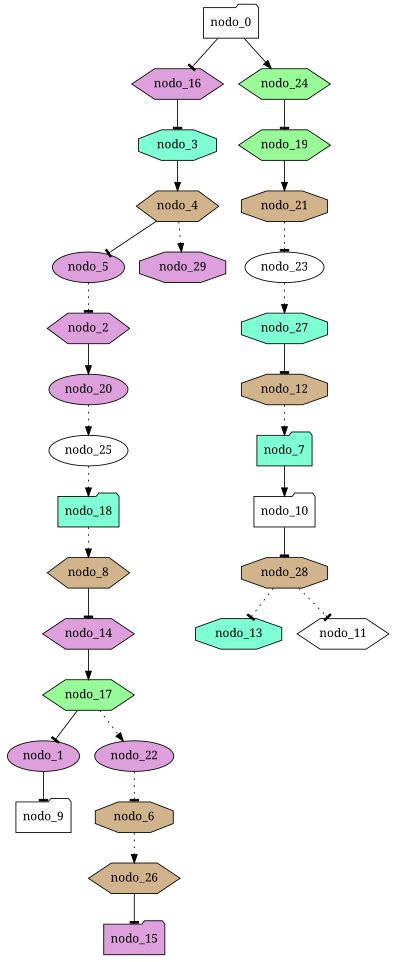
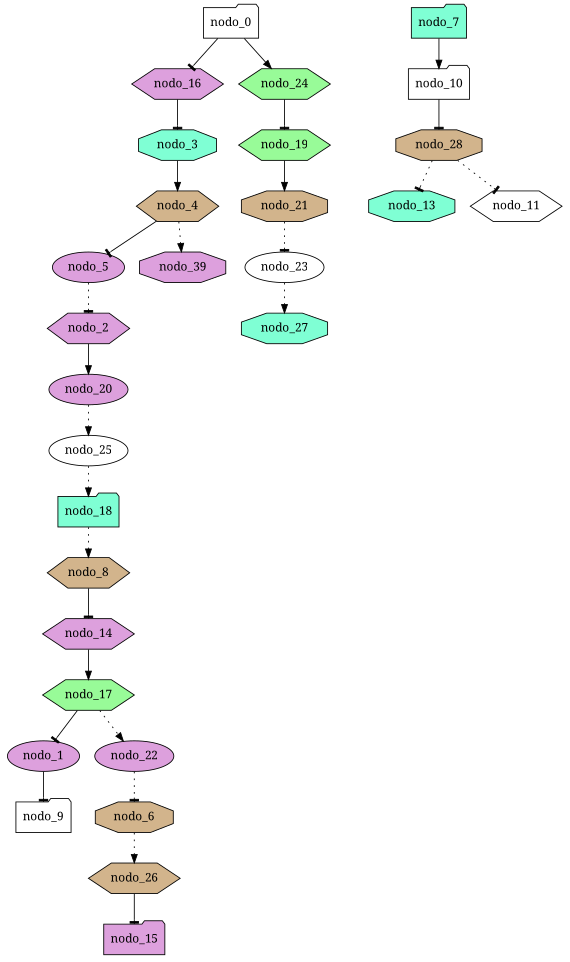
(183, 267) -> (183, 267)
(284, 390) -> none
